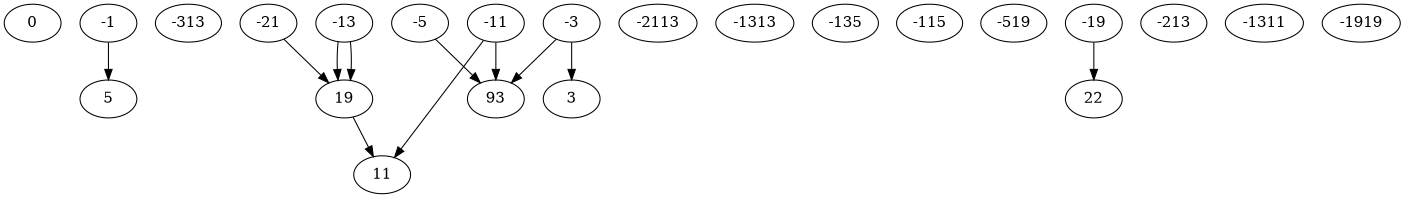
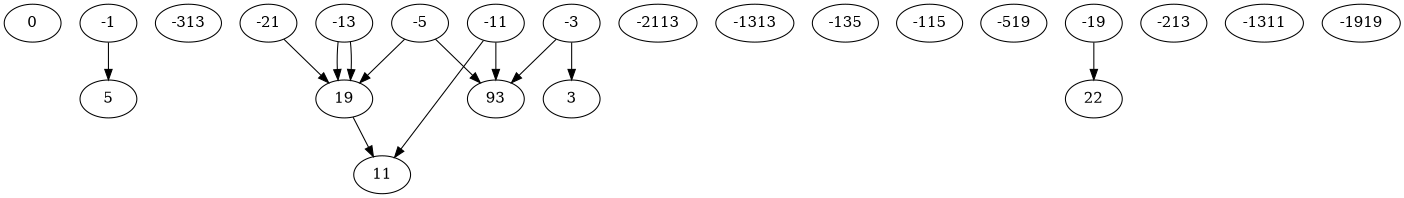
none -> (386, 57)
